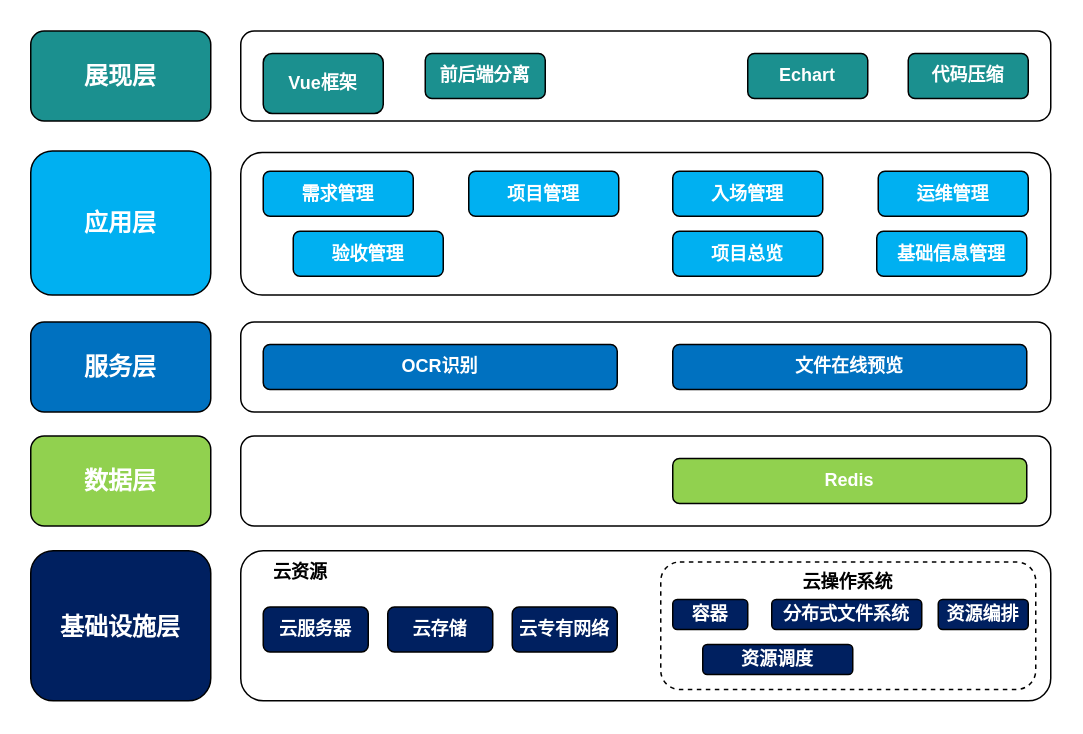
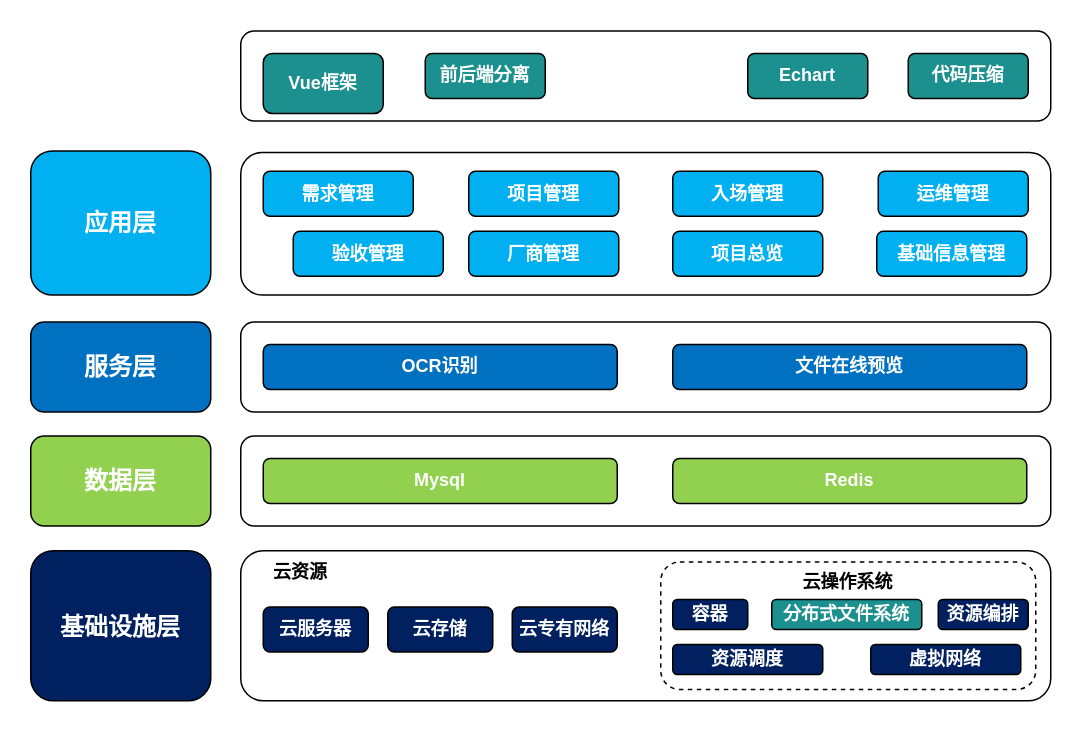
(121, 76) -> none
none -> (544, 254)
none -> (440, 481)
(847, 614) -> (847, 614)
(778, 659) -> (748, 659)
none -> (946, 659)
